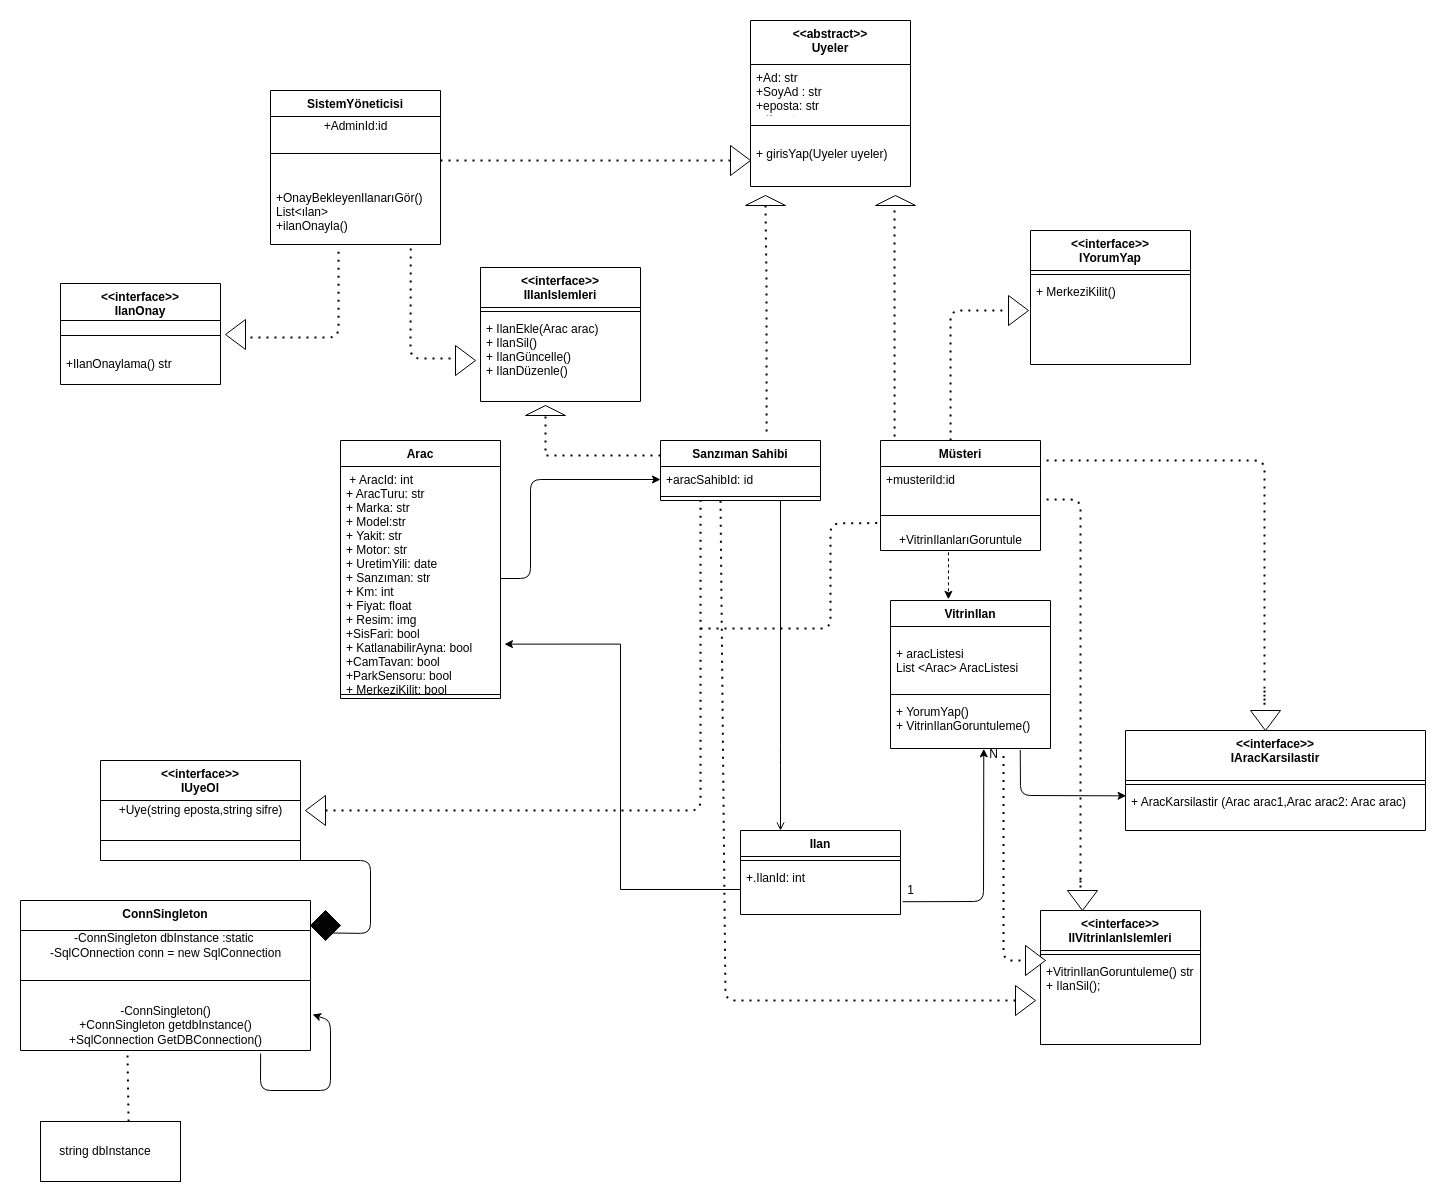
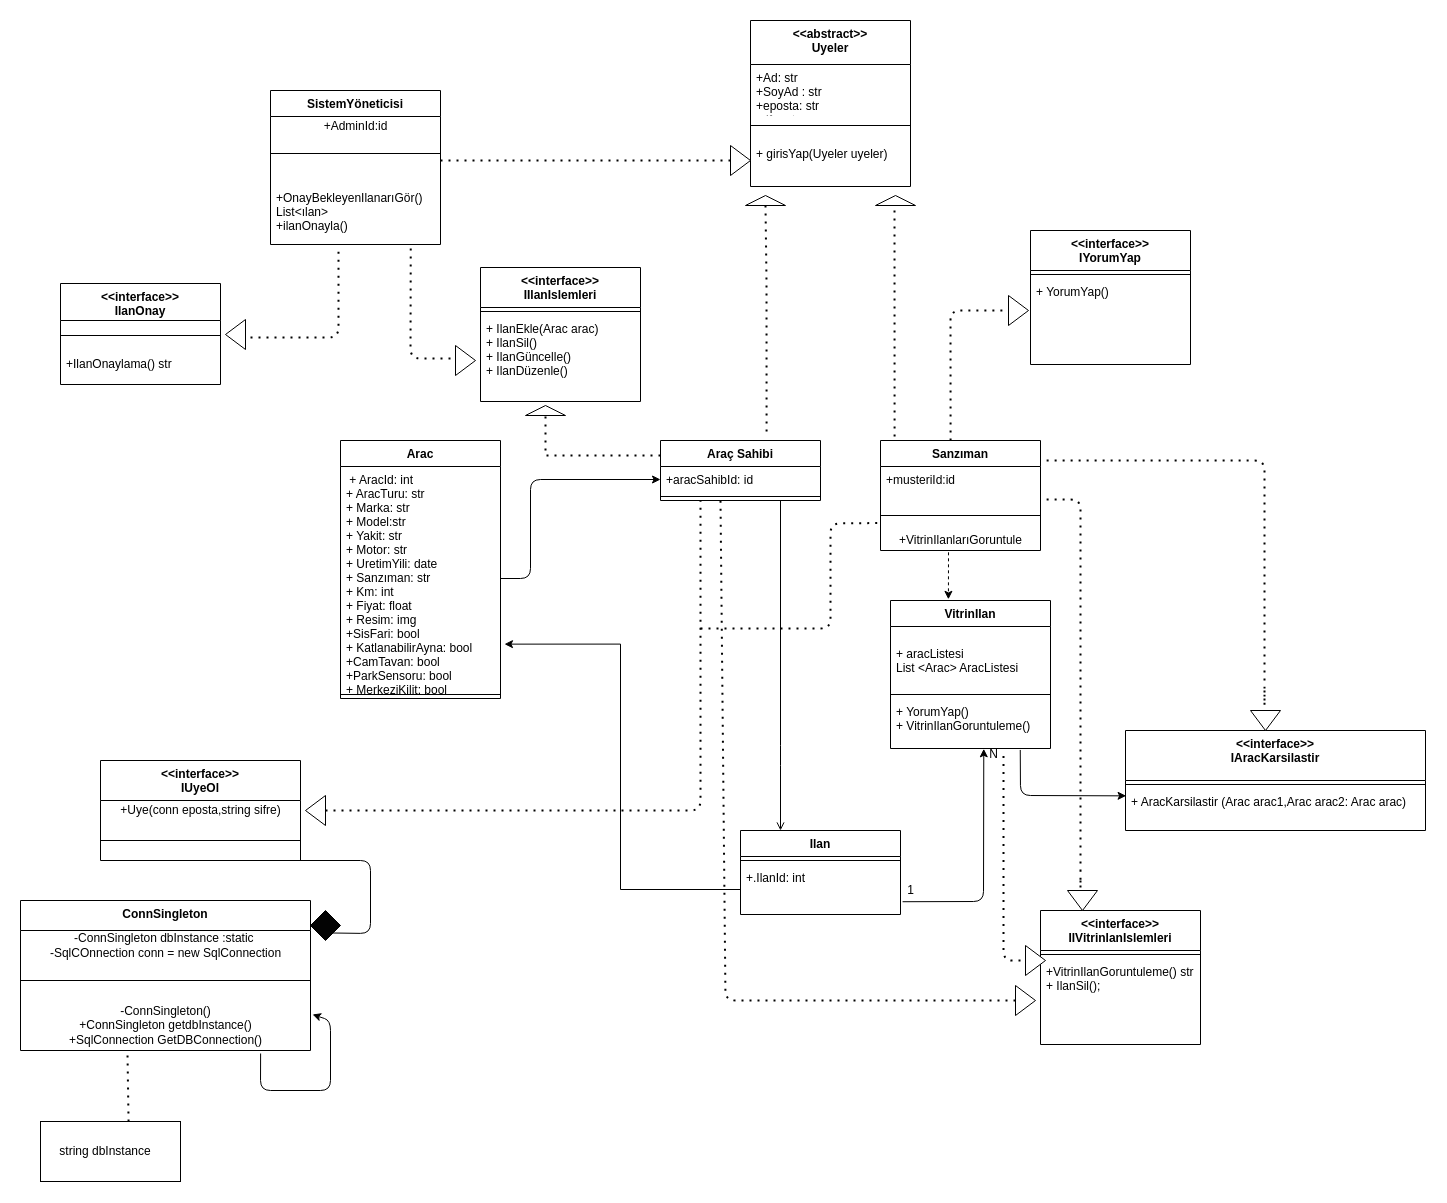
(1082, 292) -> (1075, 292)
(740, 454) -> (740, 454)
(960, 454) -> (960, 454)
(201, 811) -> (201, 811)
